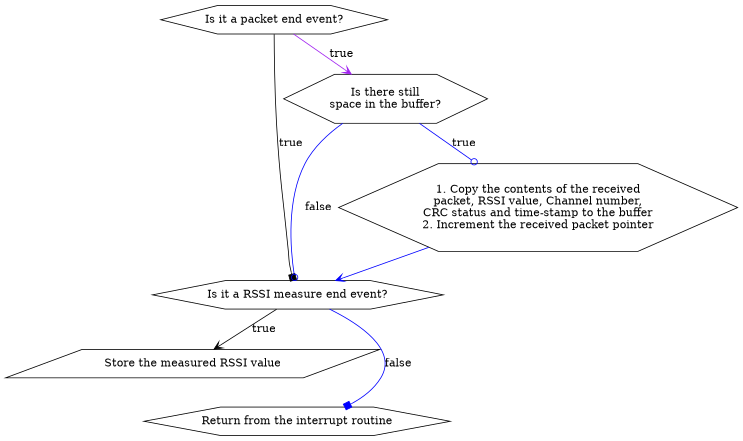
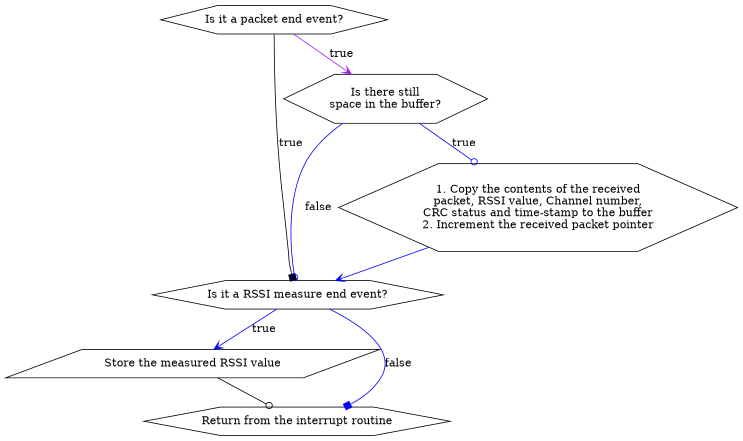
(249, 327) -> (249, 327)
none -> (242, 391)
